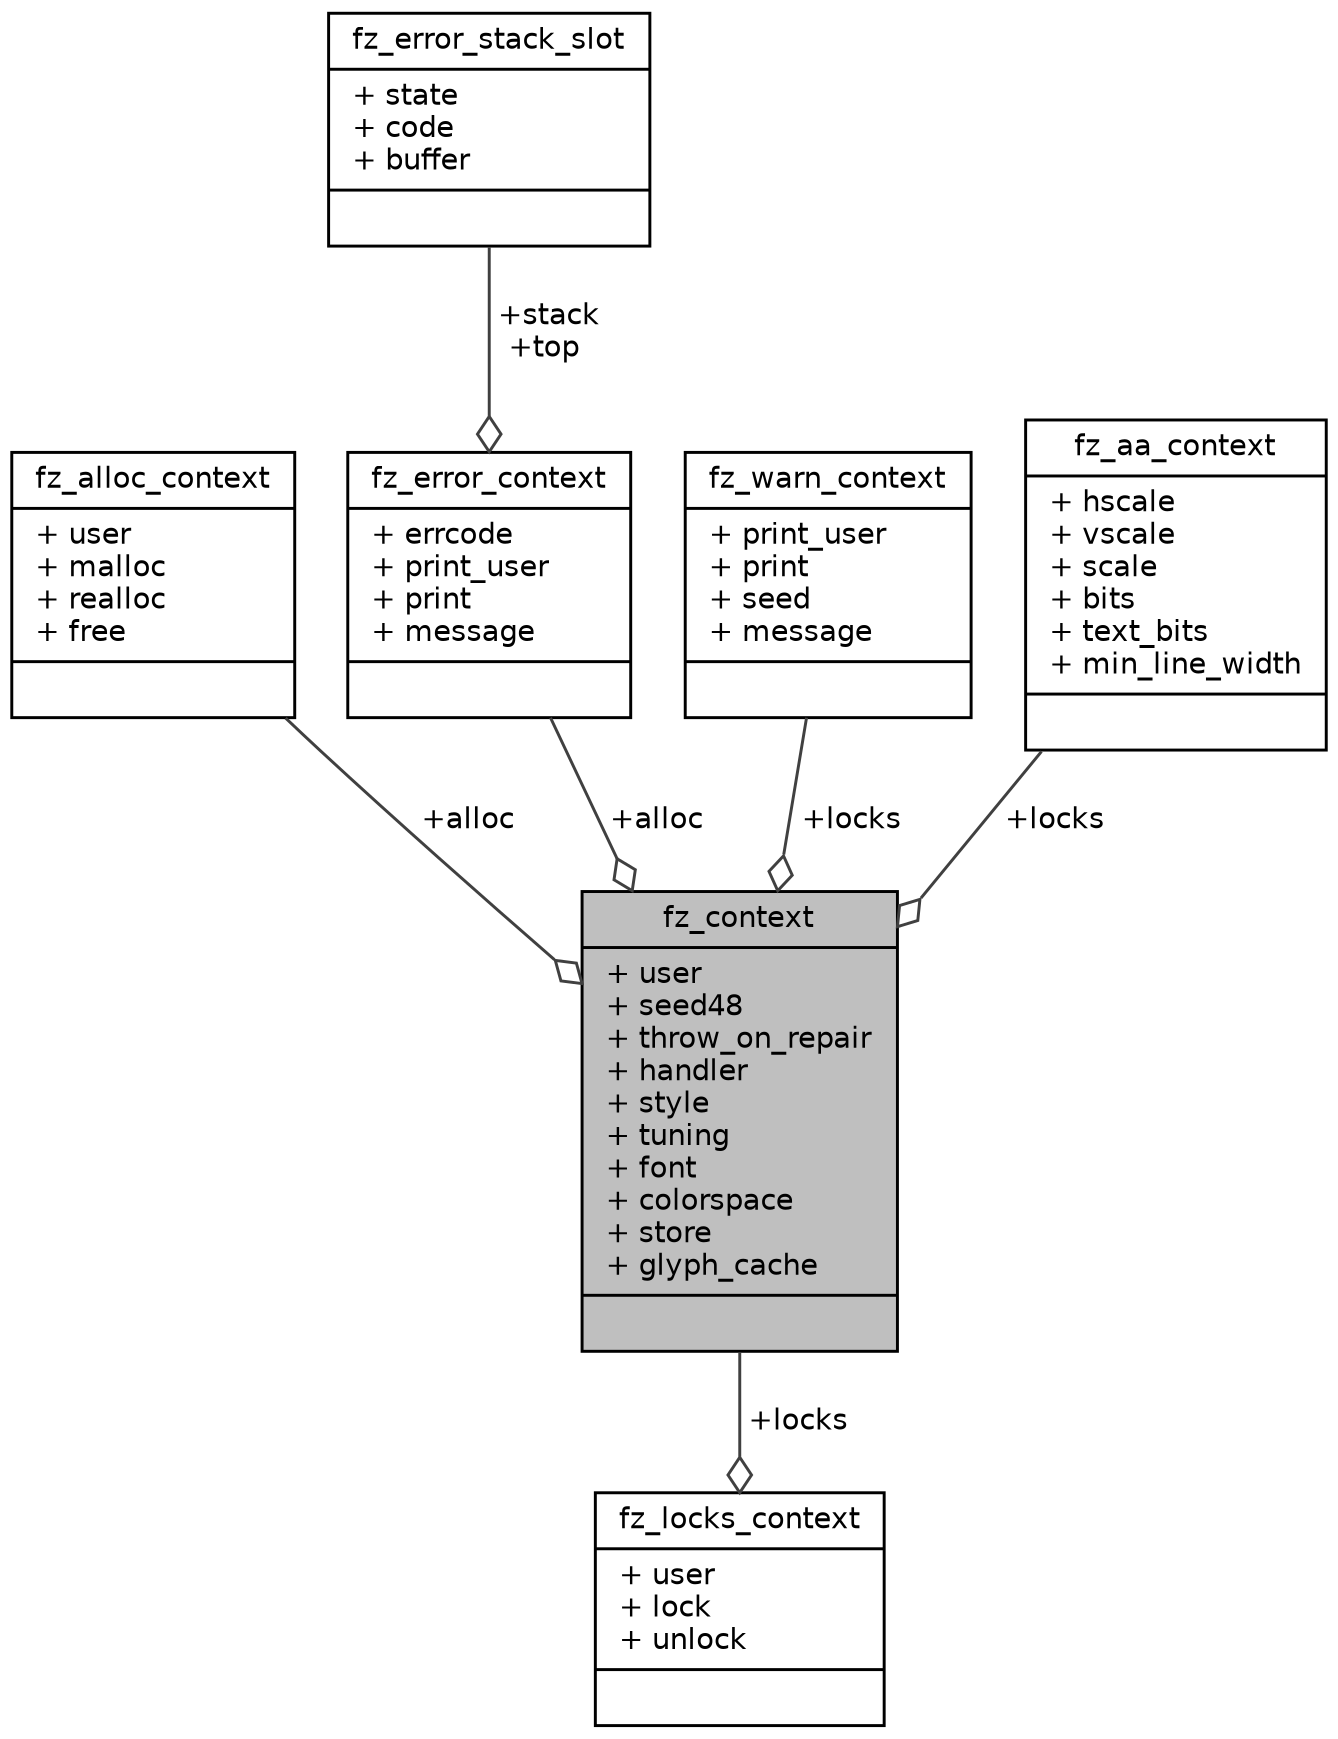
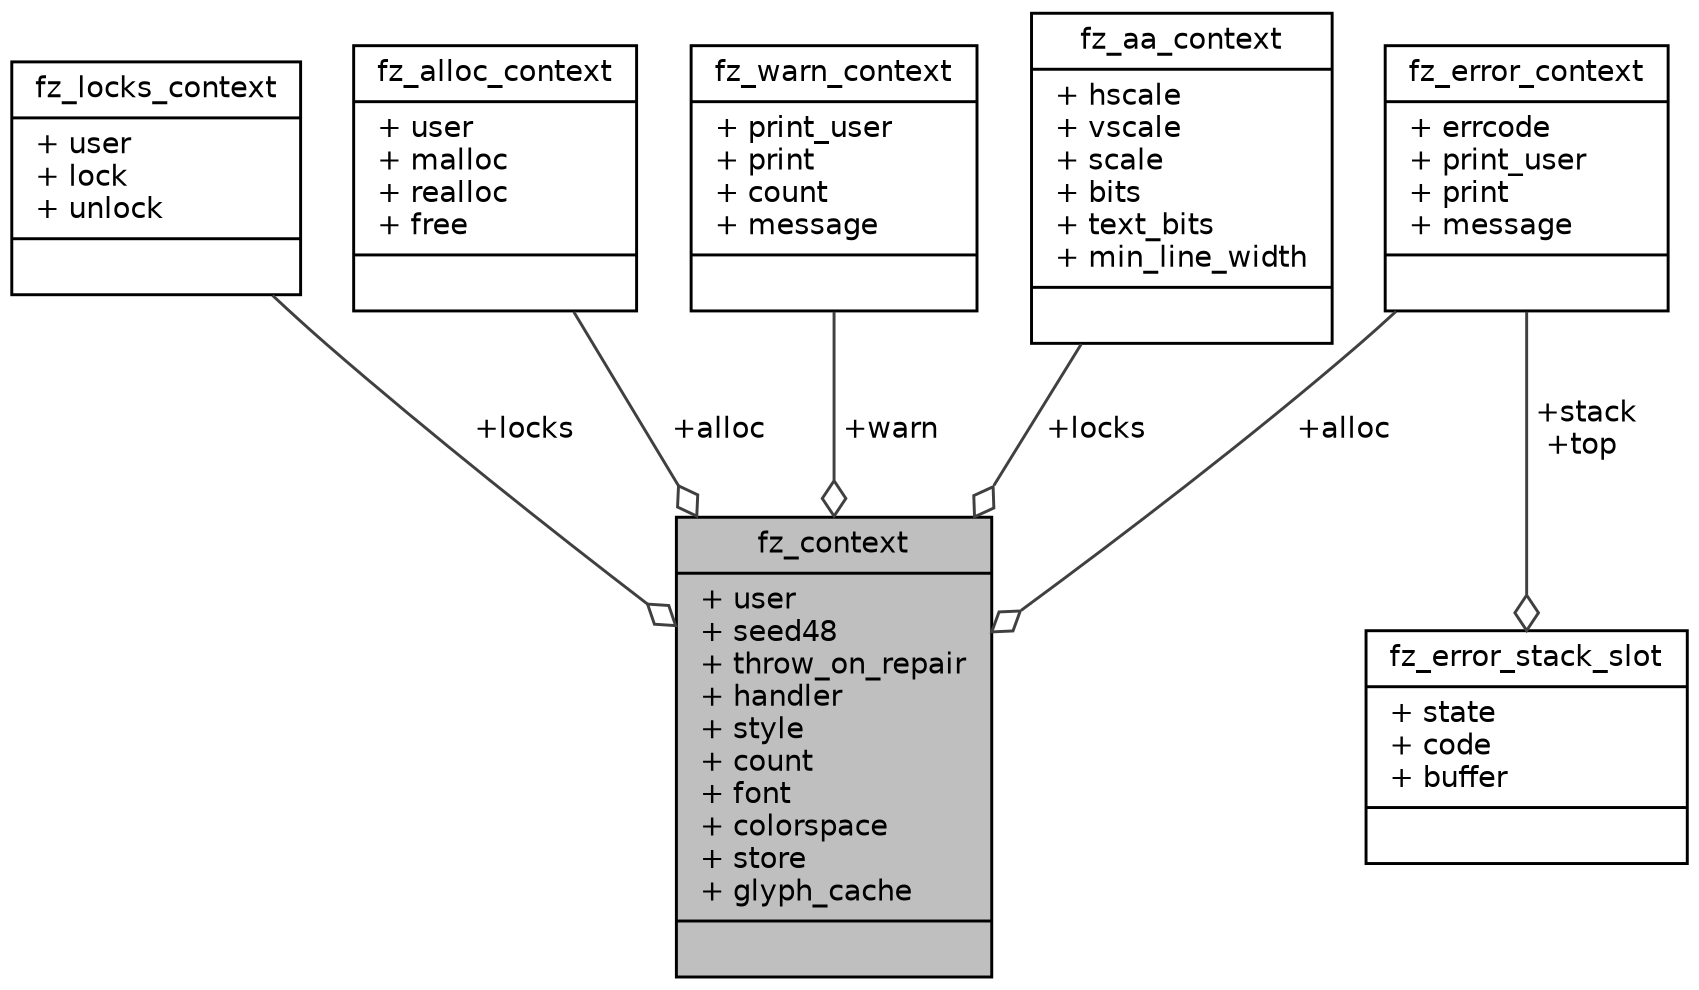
(489, 332) -> (1527, 453)
(760, 600) -> (772, 193)
(847, 821) -> (887, 430)
(669, 1136) -> (757, 762)
(740, 1405) -> (457, 454)
